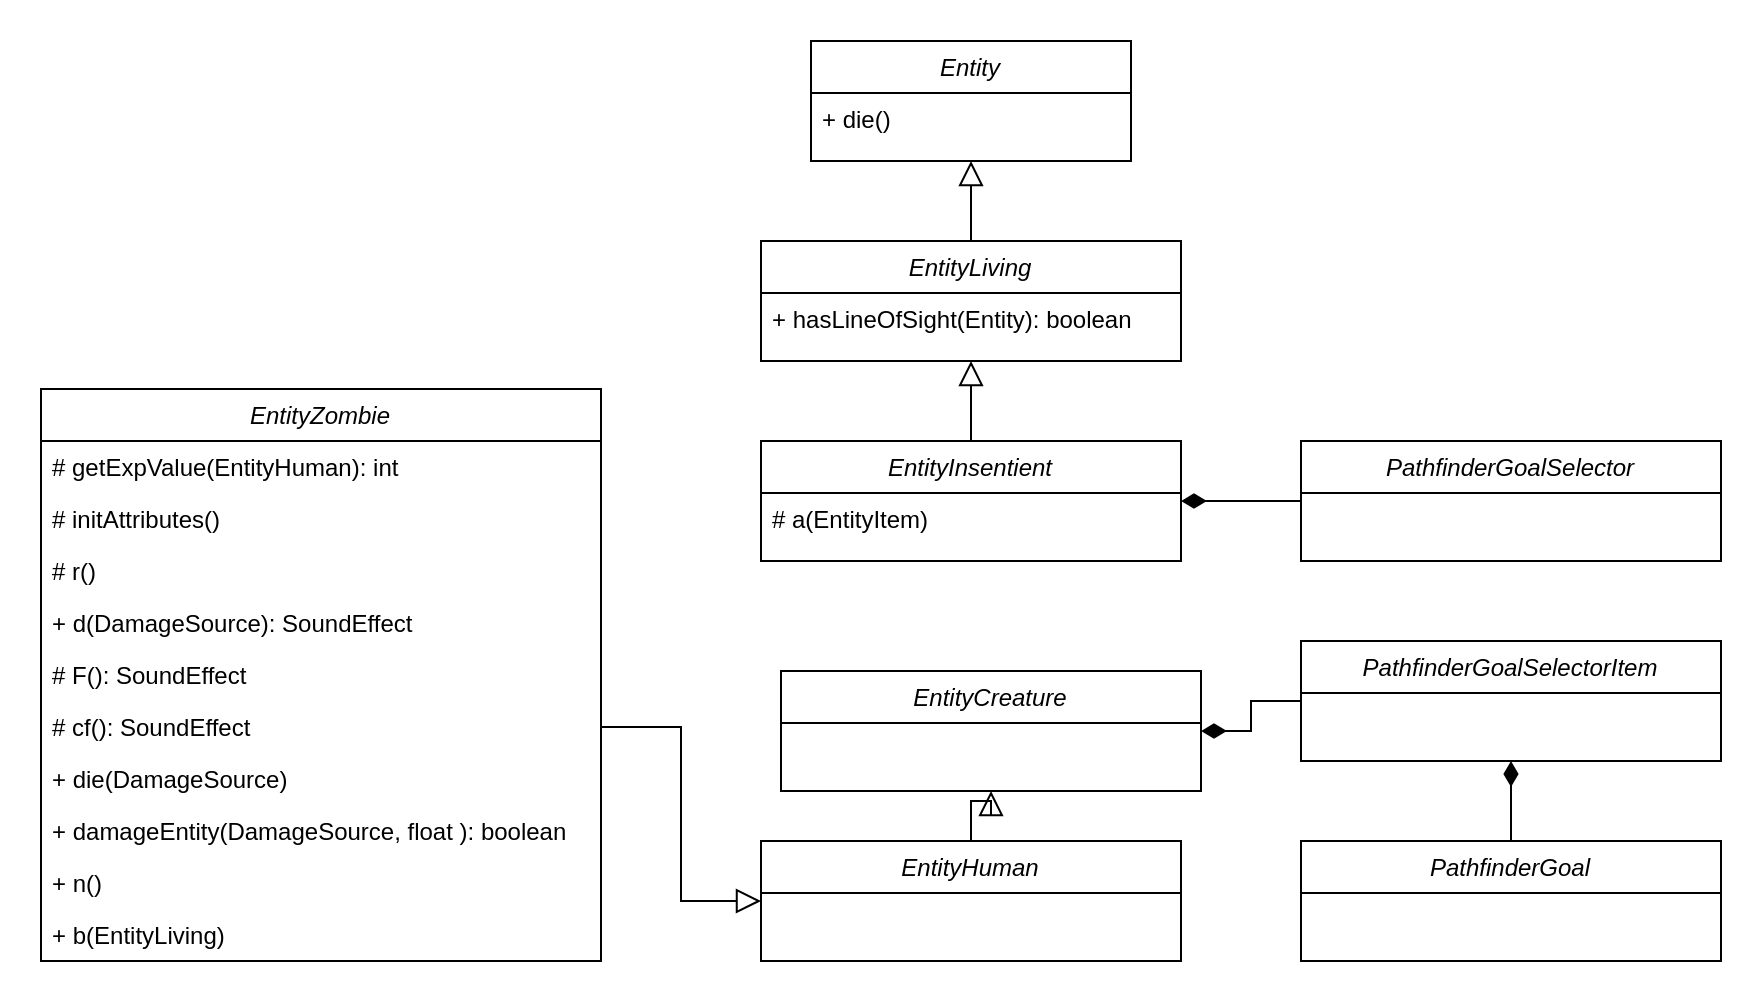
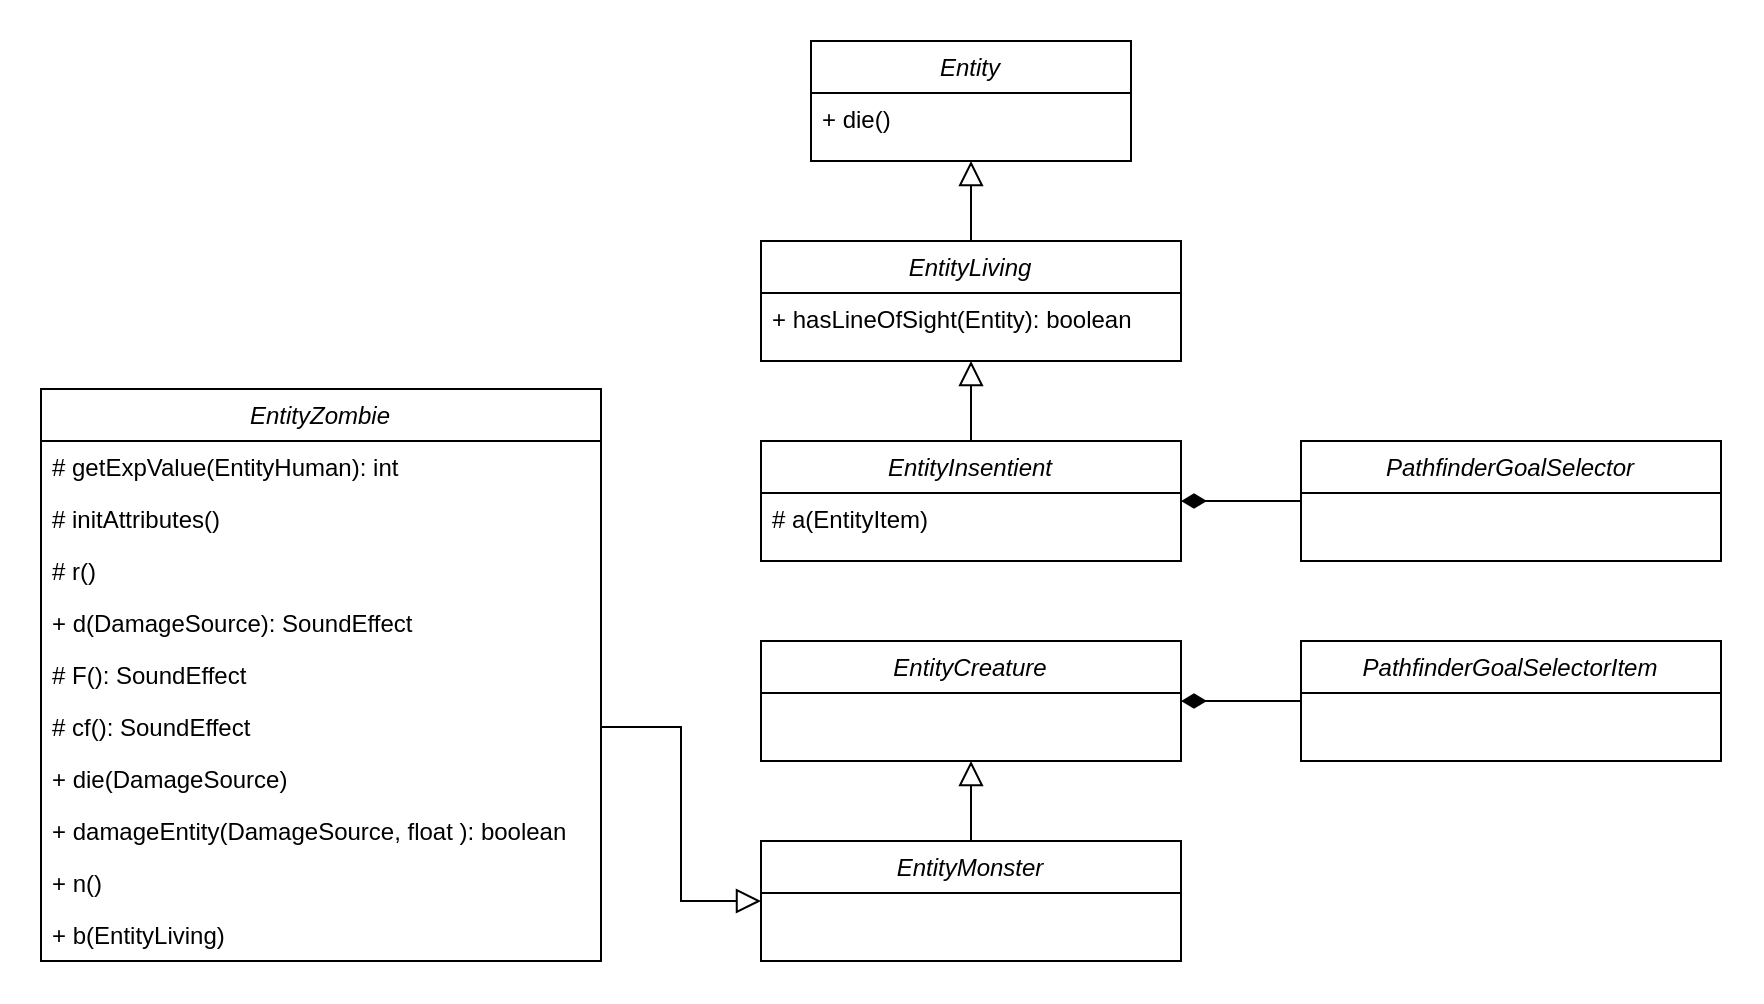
(991, 731) -> (971, 701)
(1511, 813) -> none
(970, 868) -> (970, 868)
(1511, 901) -> none
